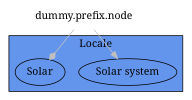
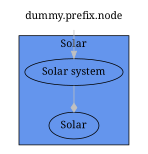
(65, 41) -> (74, 94)
(96, 44) -> (74, 44)
